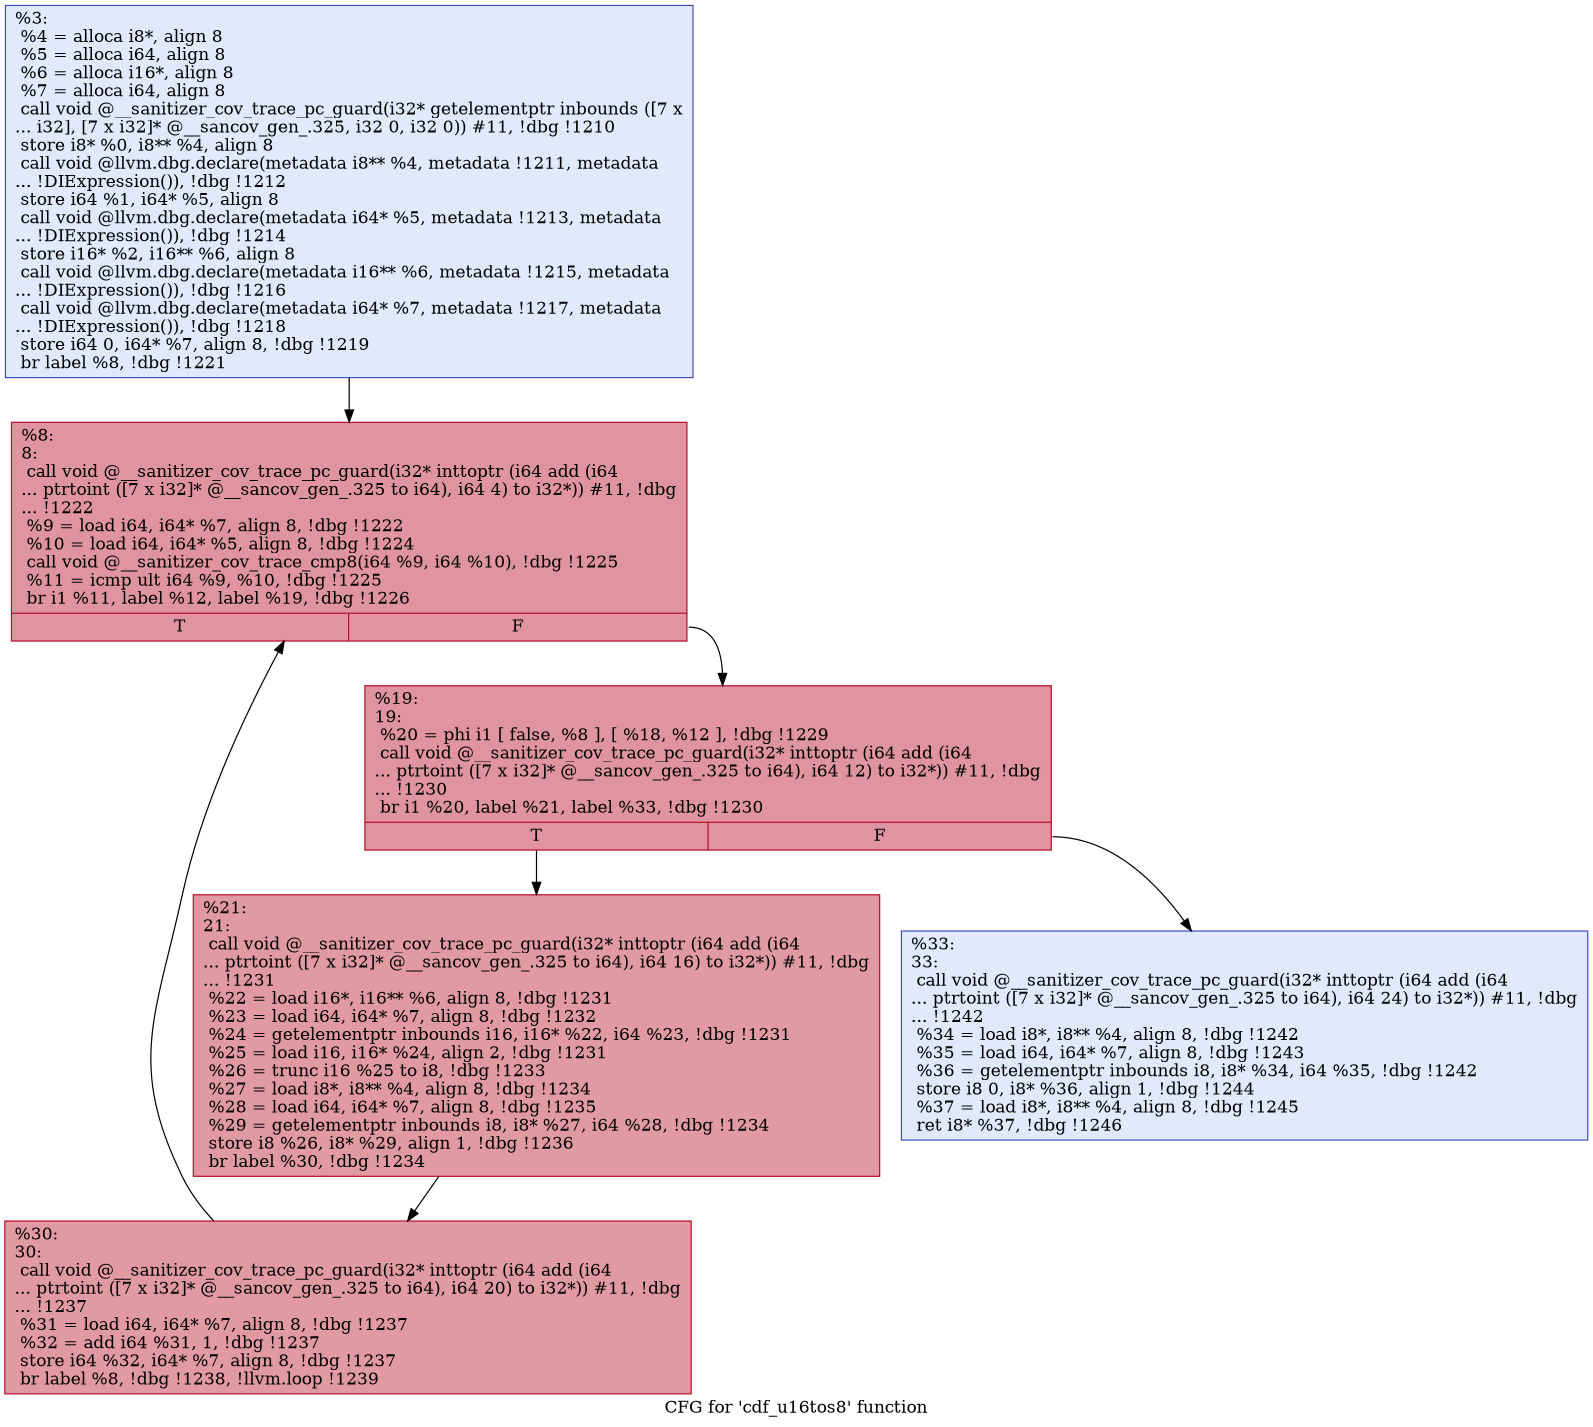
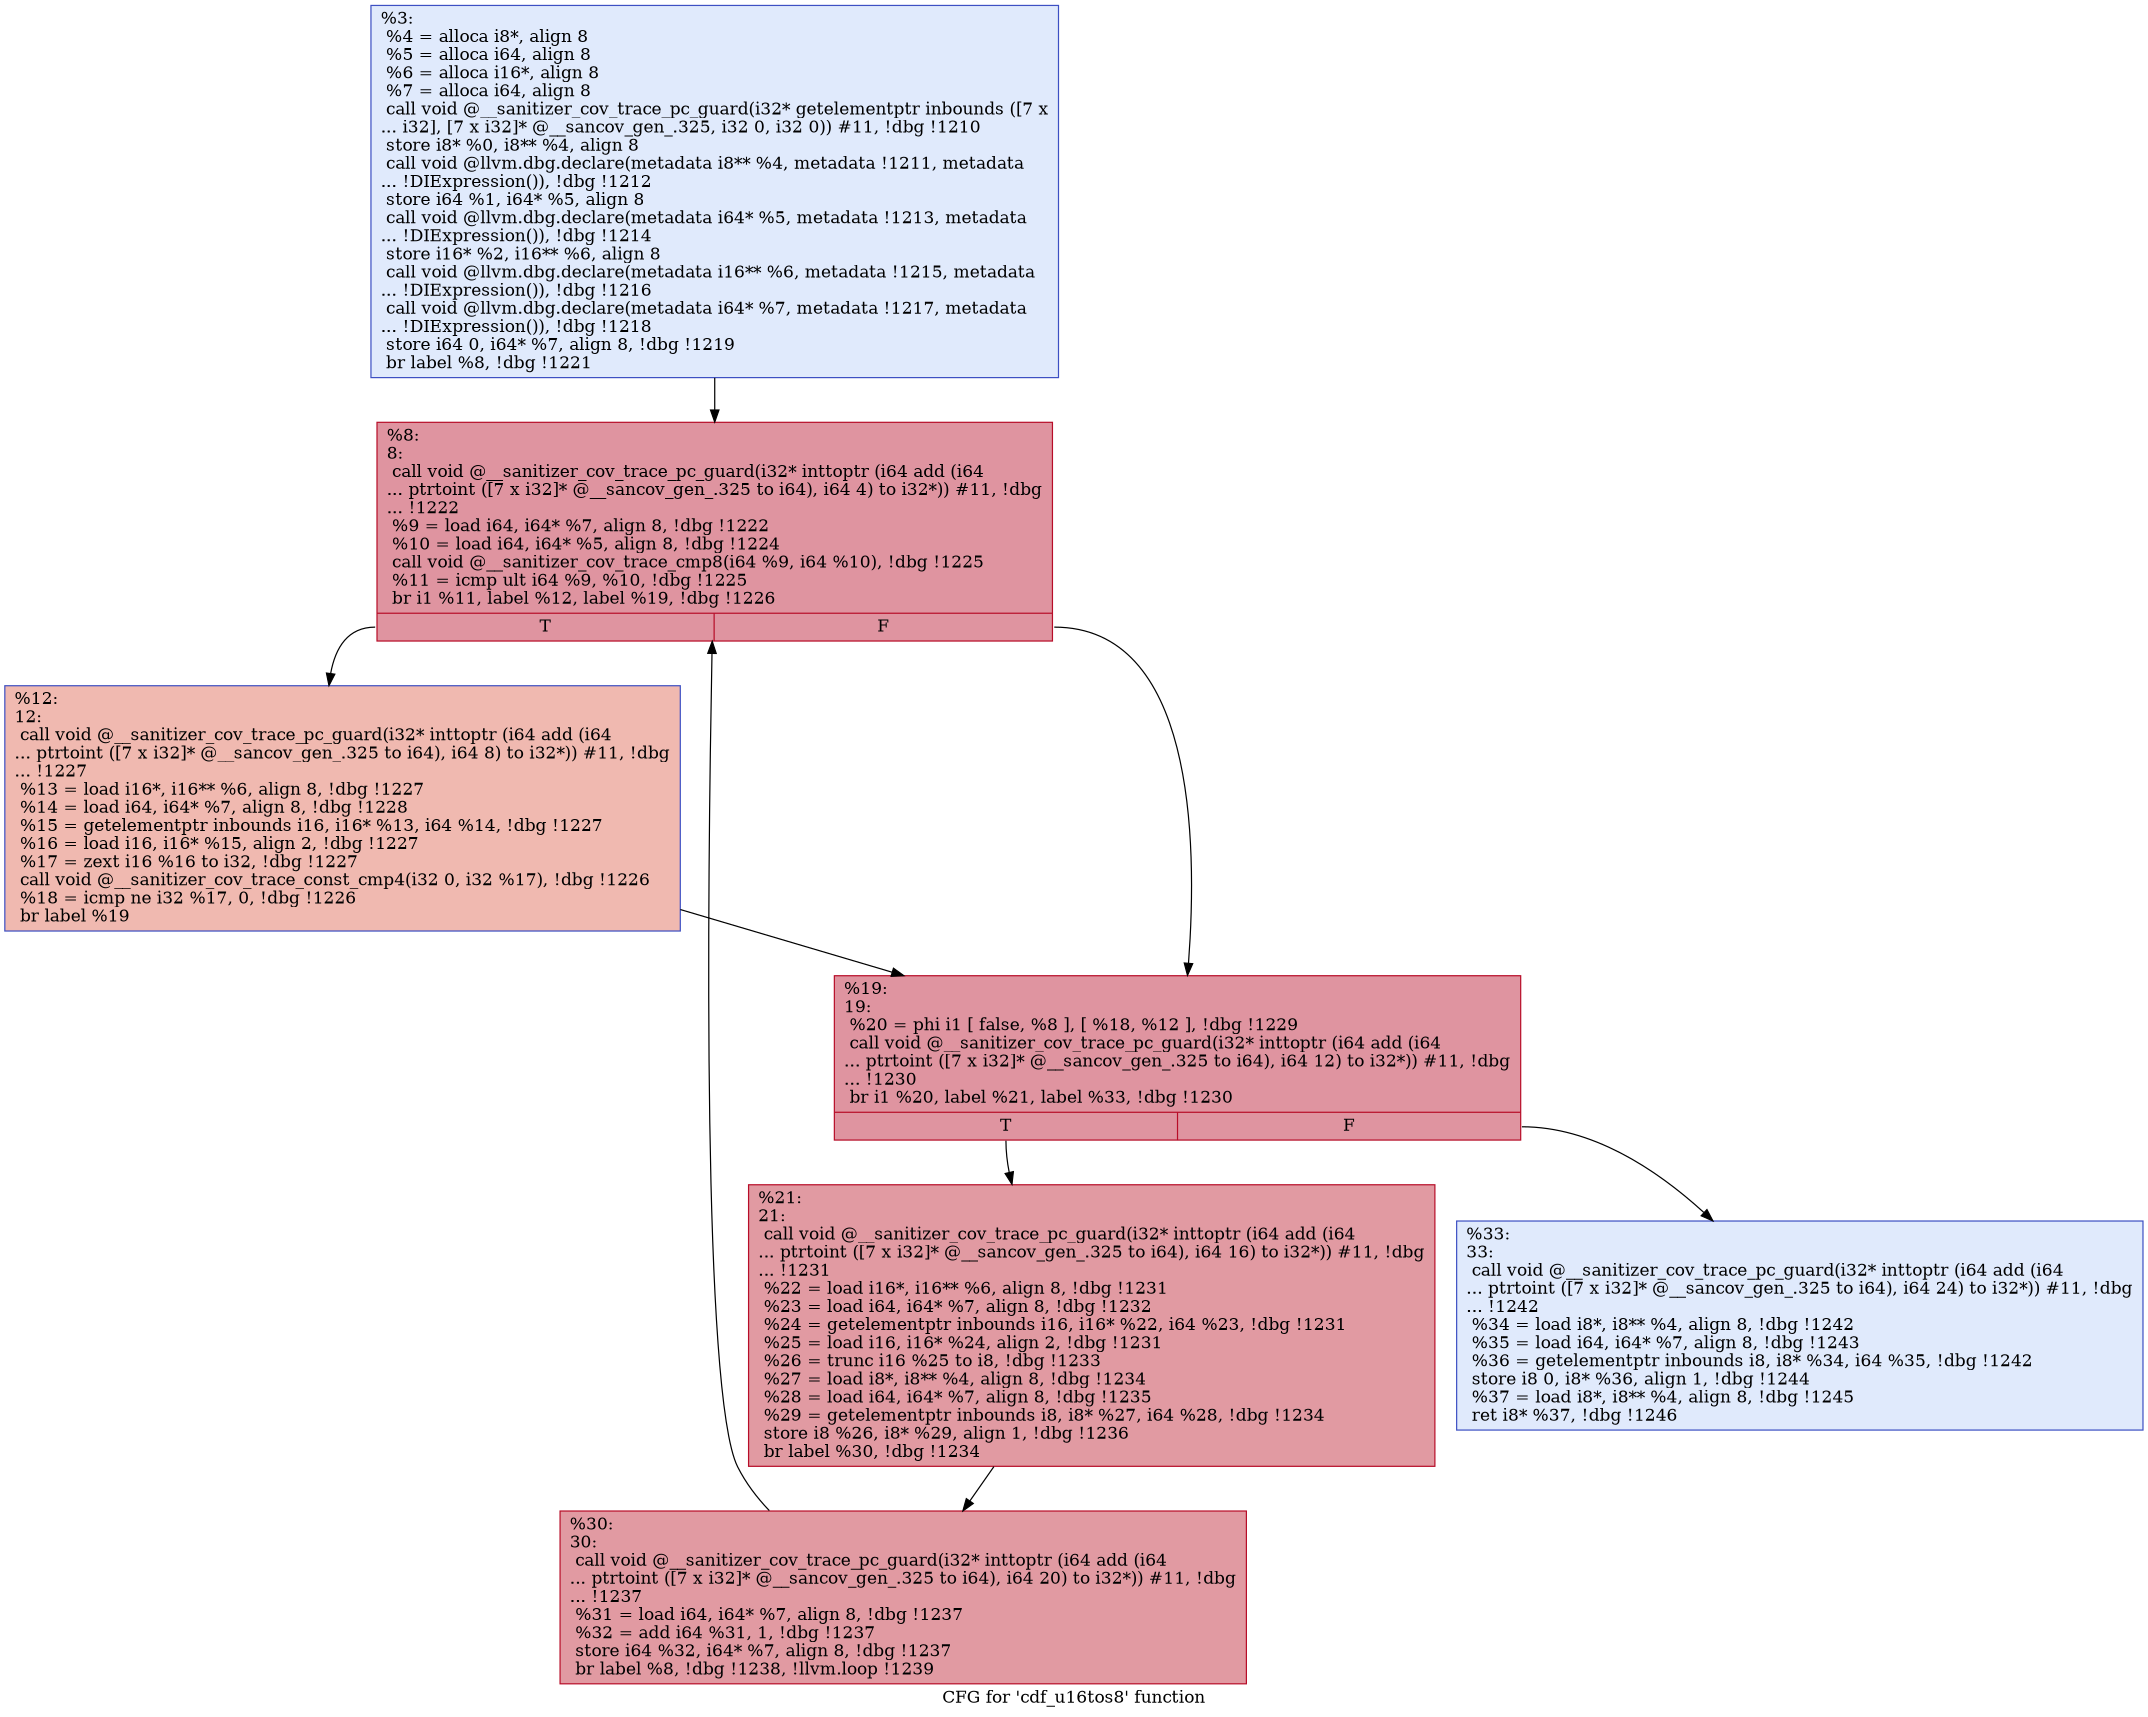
none -> (343, 808)
